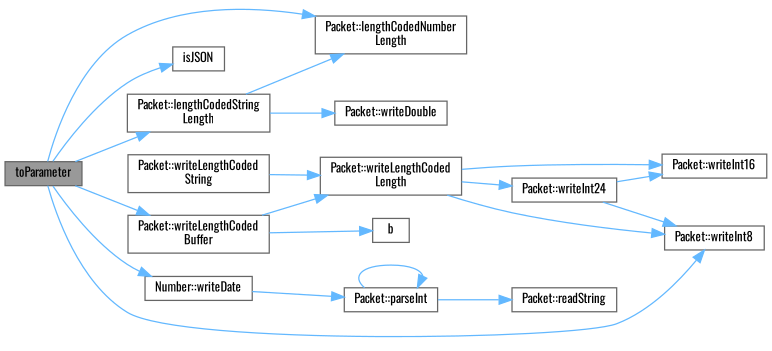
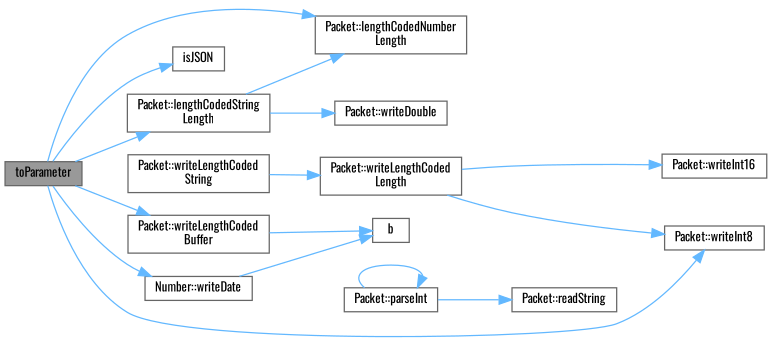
(564, 190) -> none
(289, 207) -> none
(292, 294) -> (300, 258)
